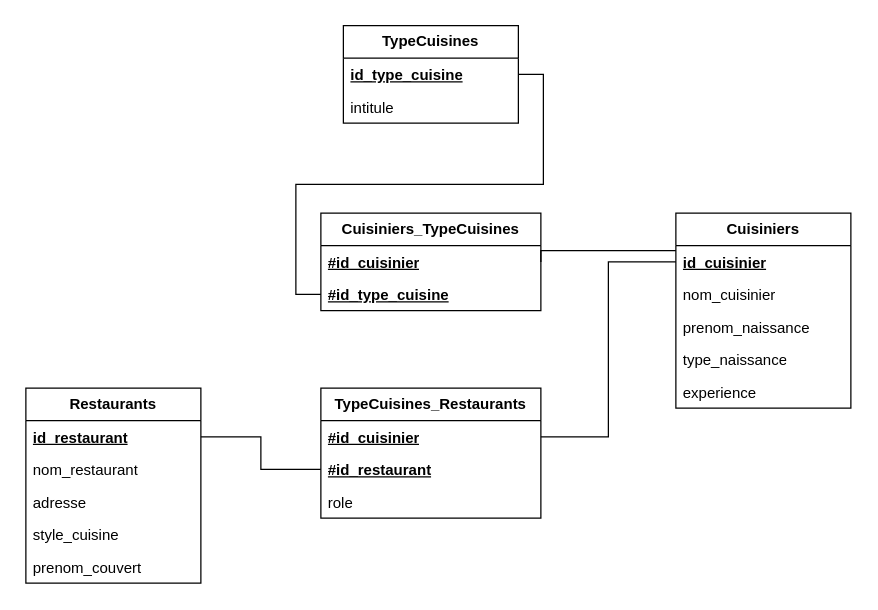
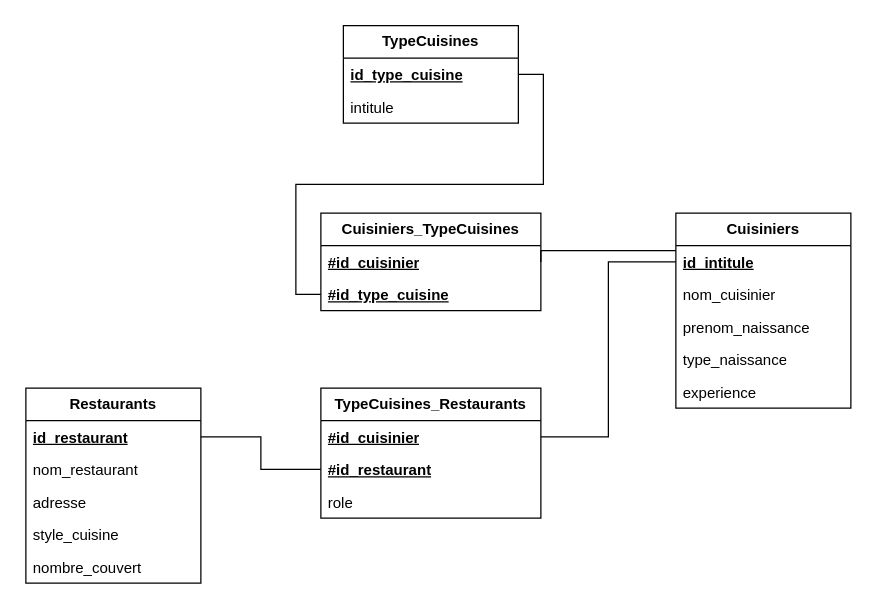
(726, 263) -> (722, 263)
(92, 568) -> (92, 568)
